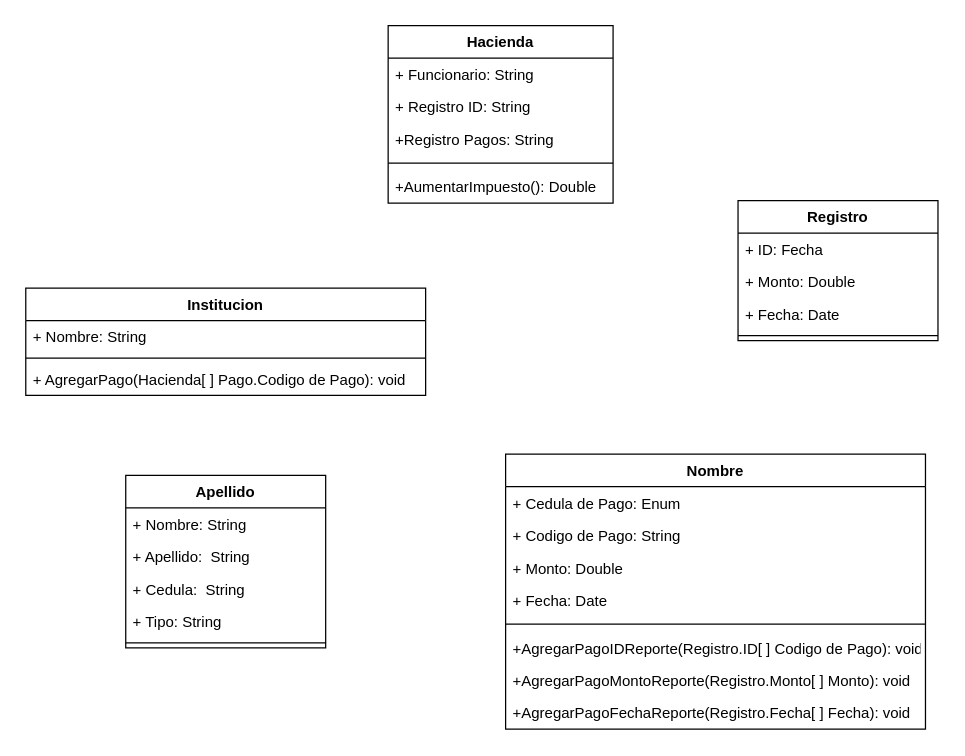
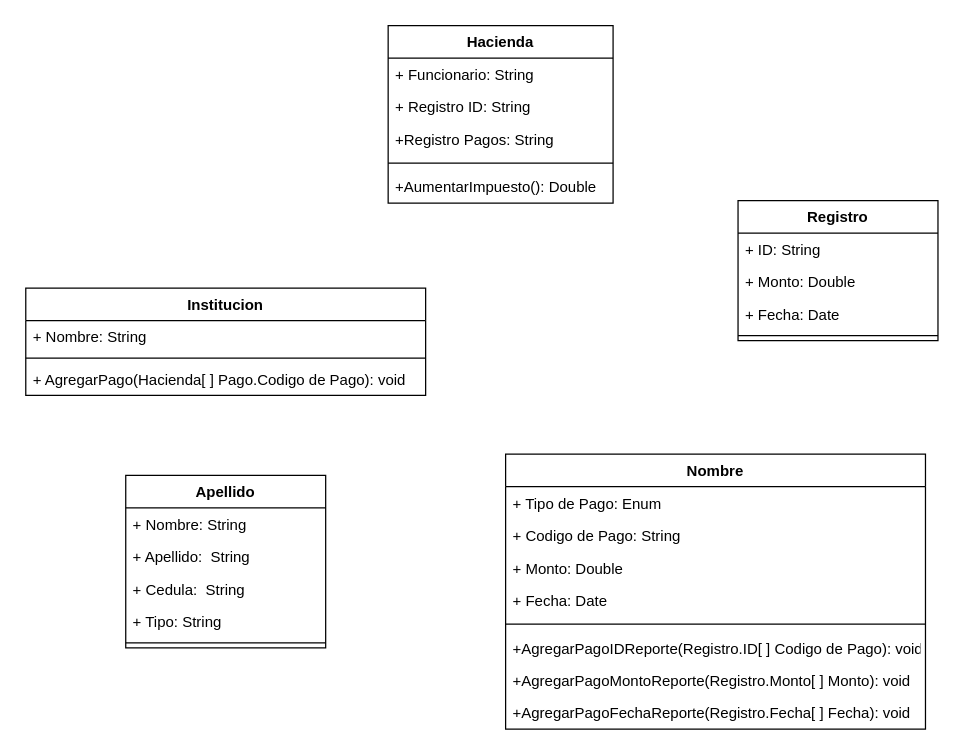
(785, 250) -> (788, 250)
(593, 504) -> (585, 504)
